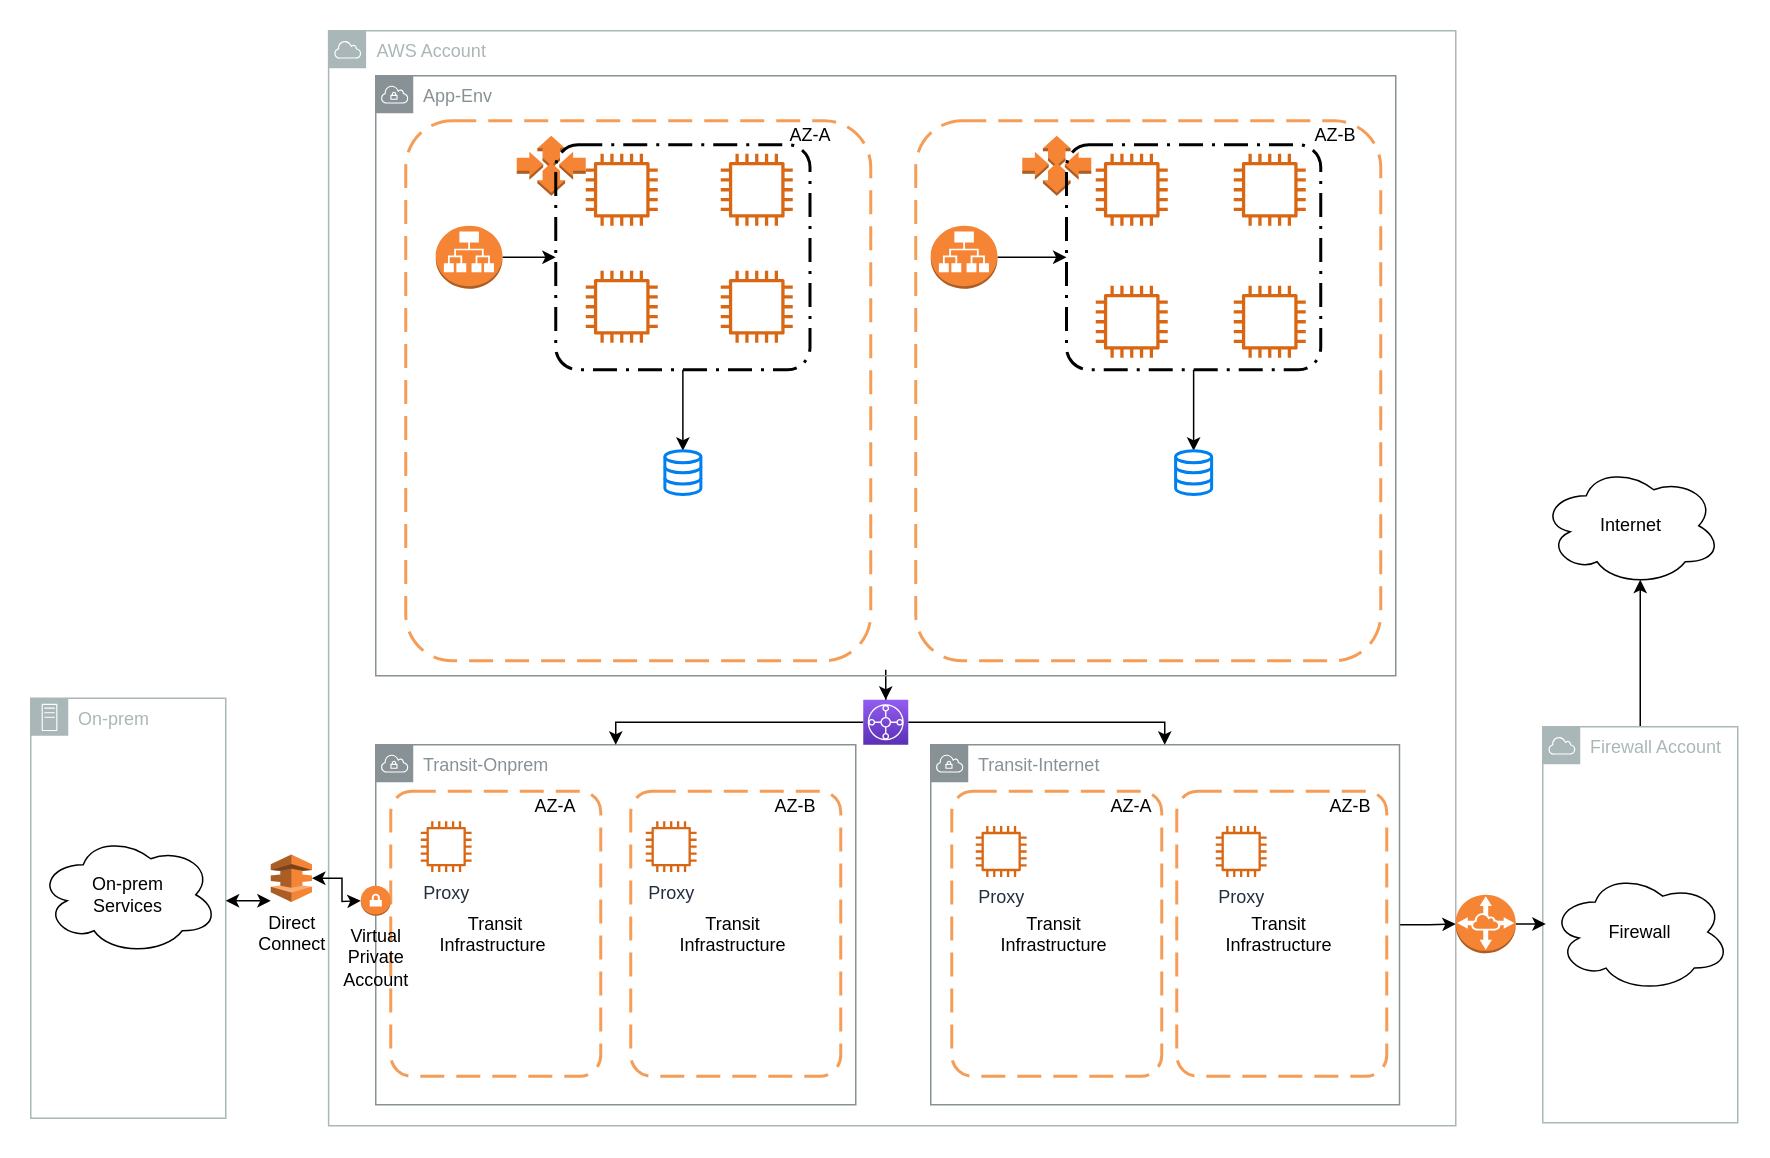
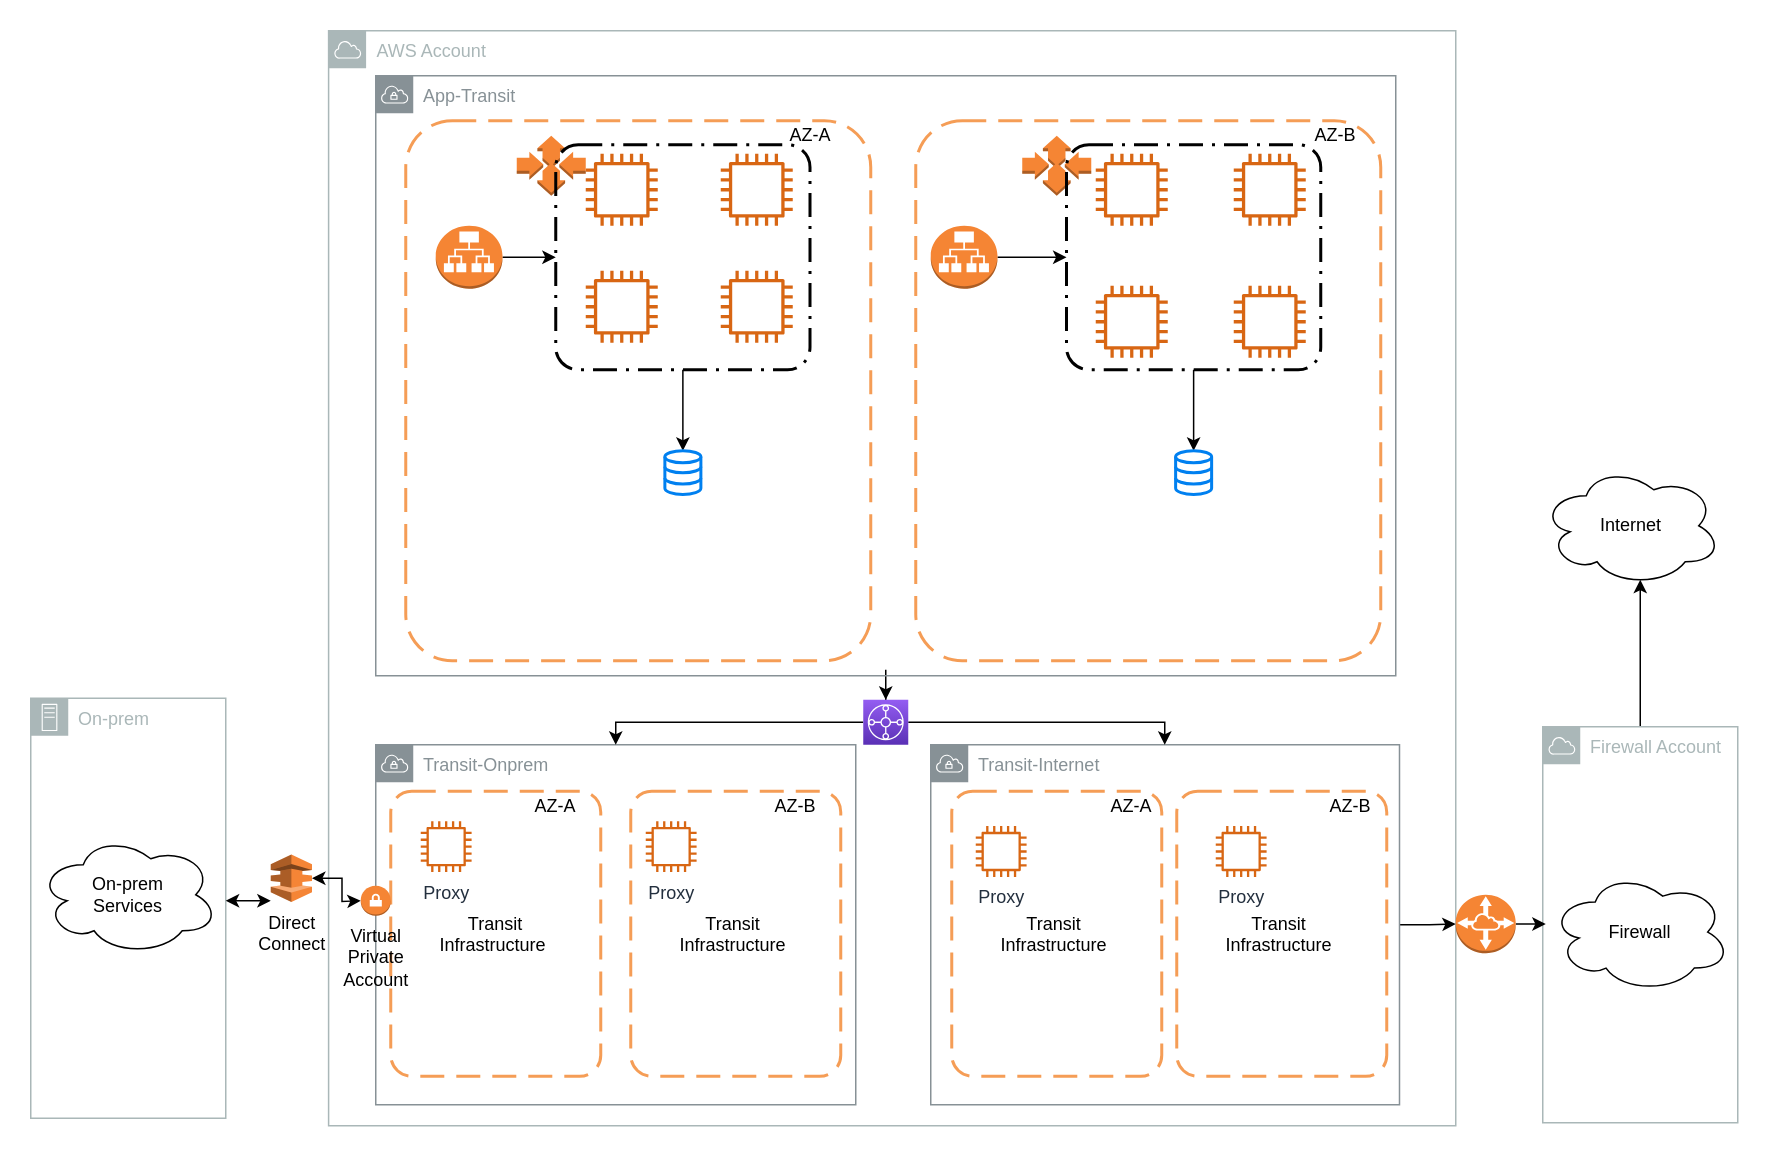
(459, 97) -> (477, 97)
